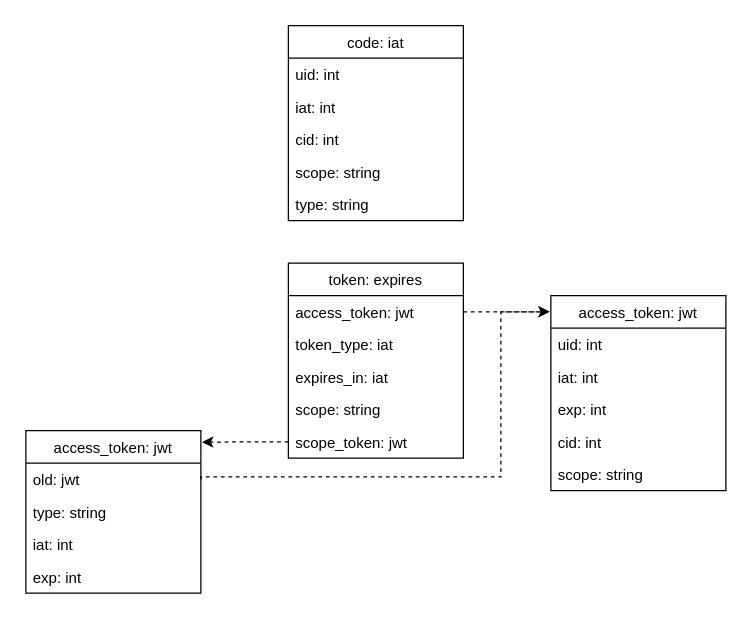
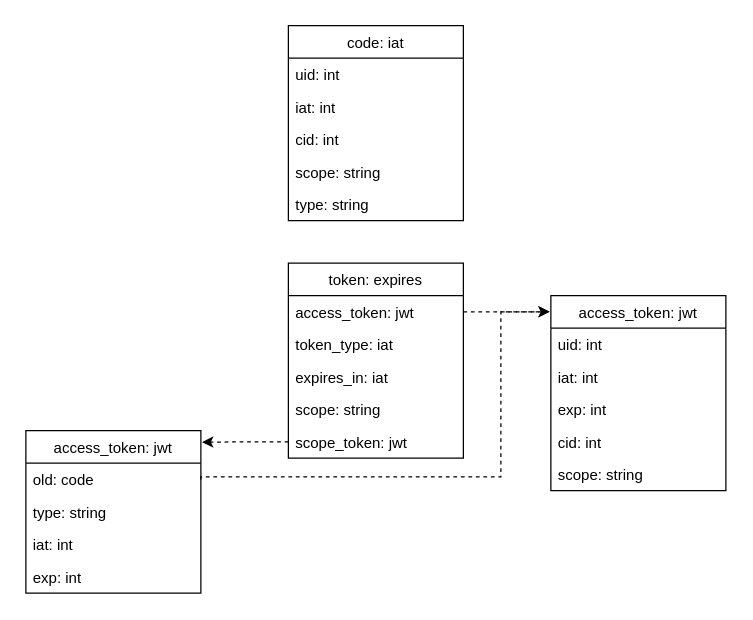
(60, 480) -> (64, 480)
